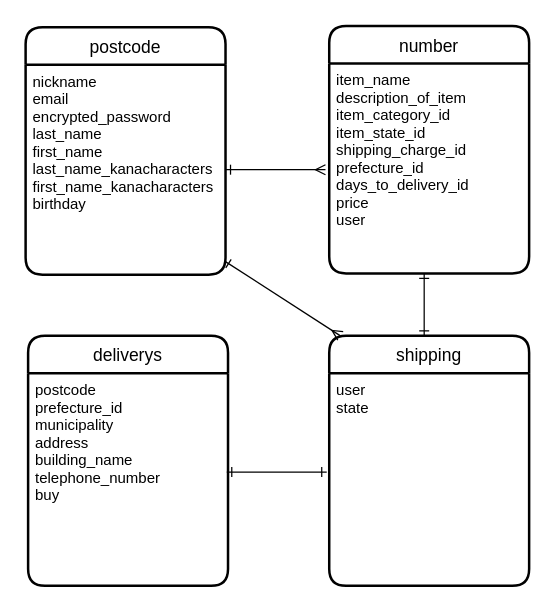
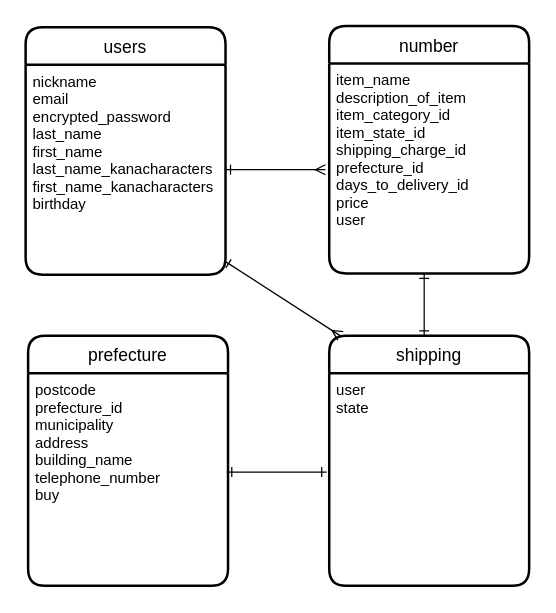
(125, 47) -> (125, 47)
(128, 355) -> (128, 355)
